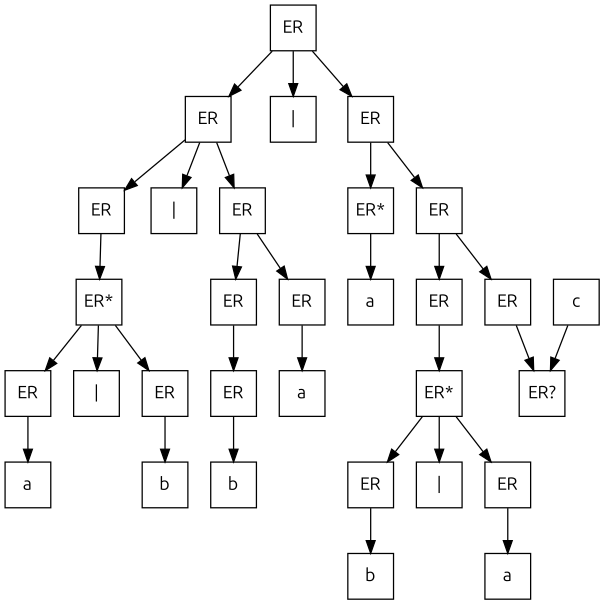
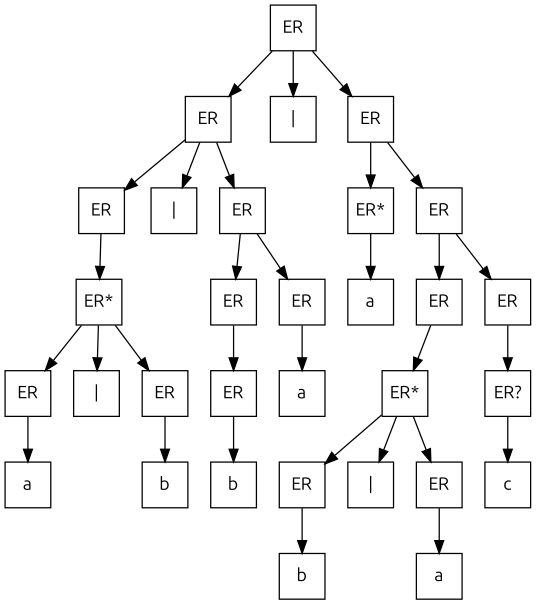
(561, 342) -> (508, 433)
